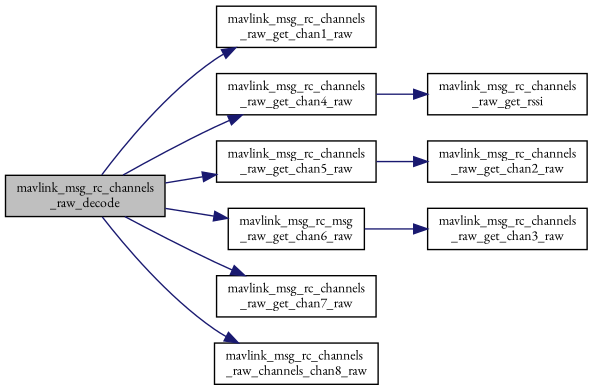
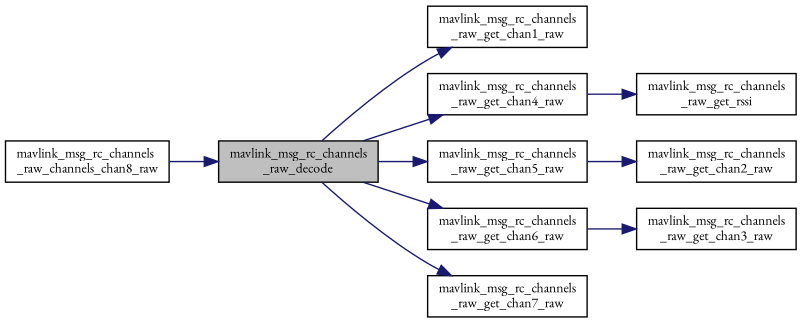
(296, 229) -> (507, 229)
(159, 282) -> (187, 162)
